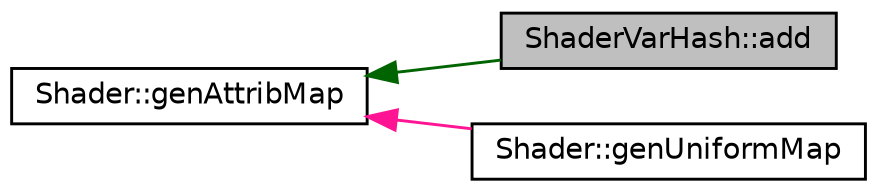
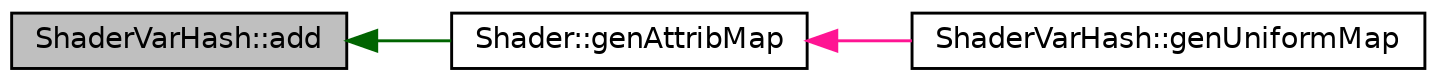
(449, 66) -> (414, 41)
(669, 152) -> (1168, 41)
